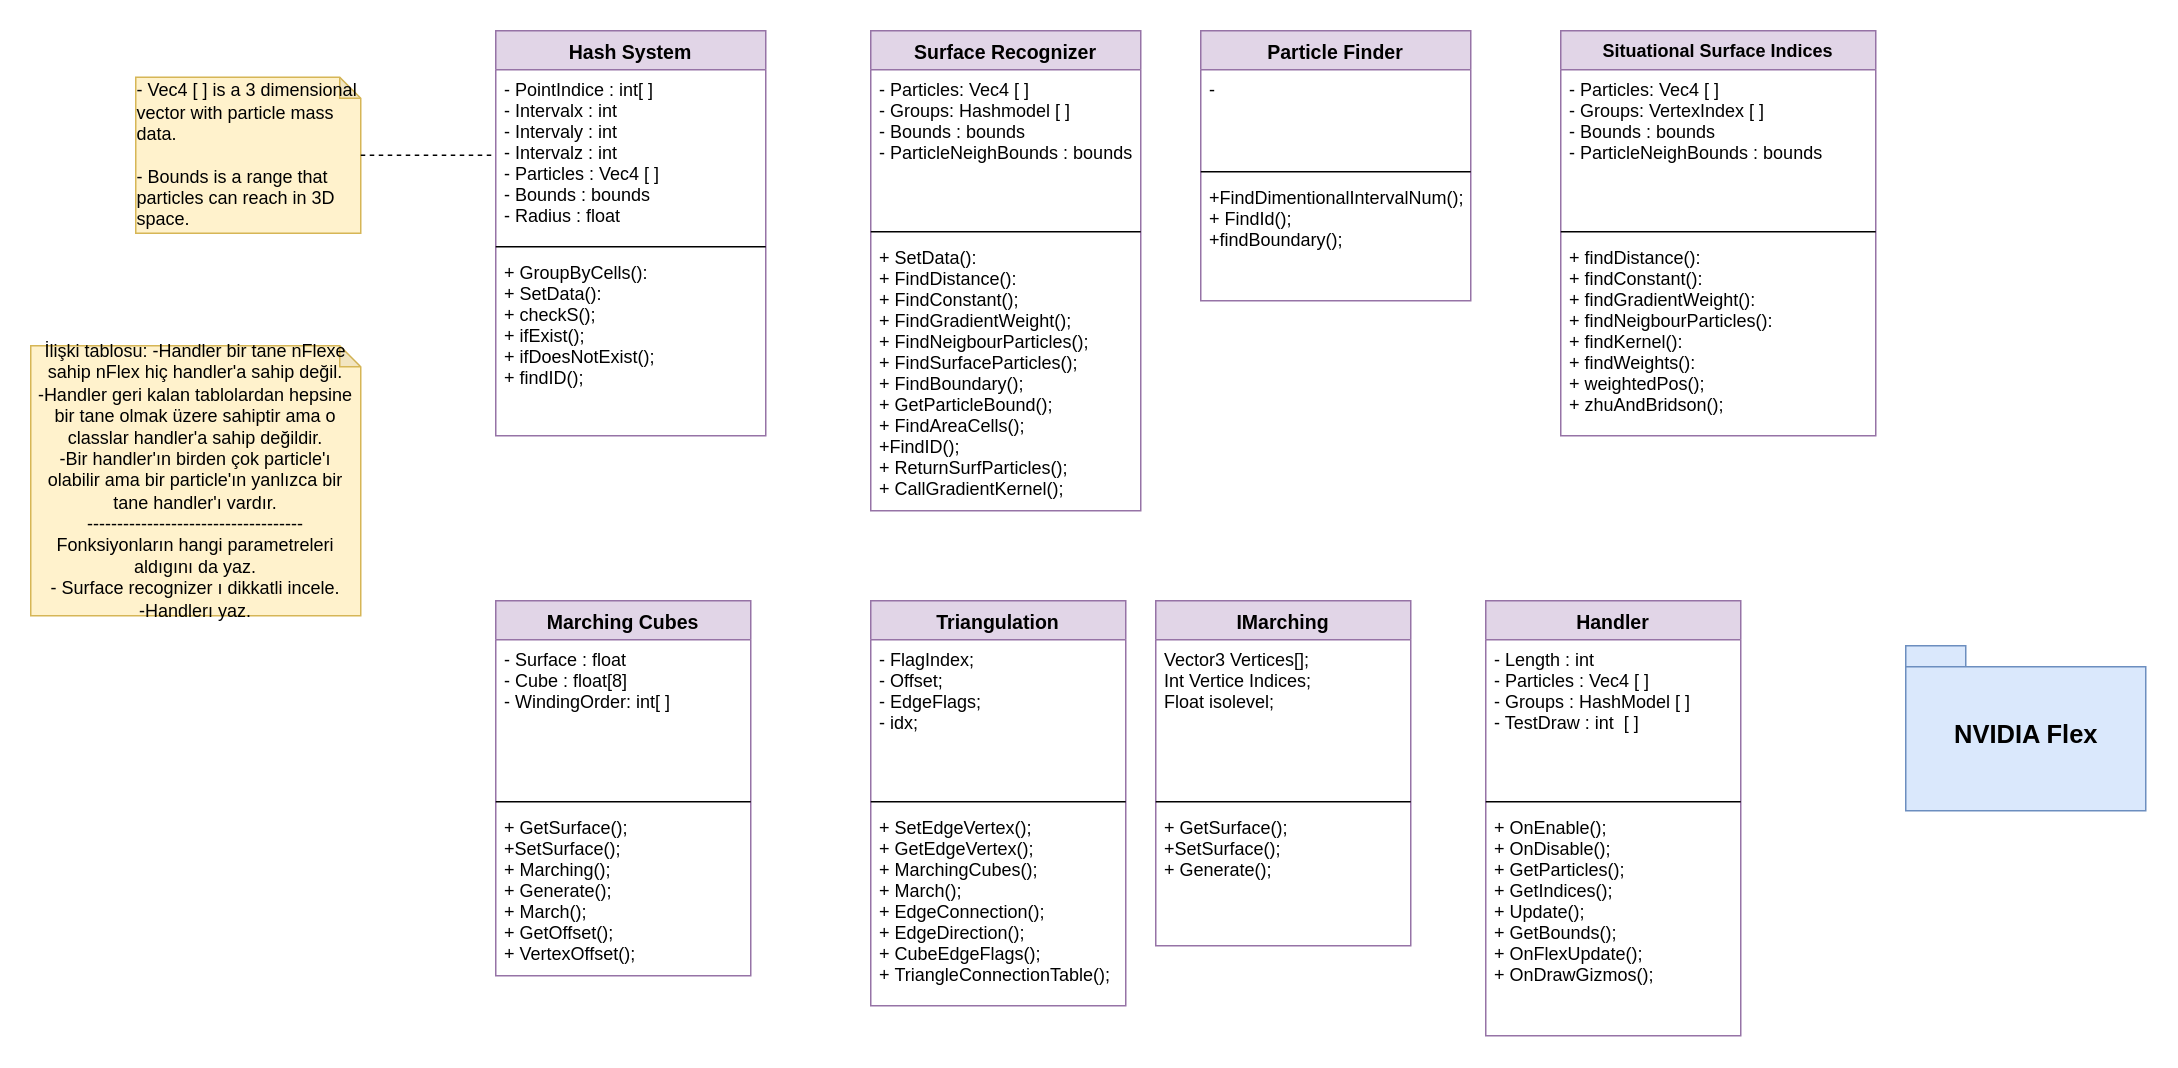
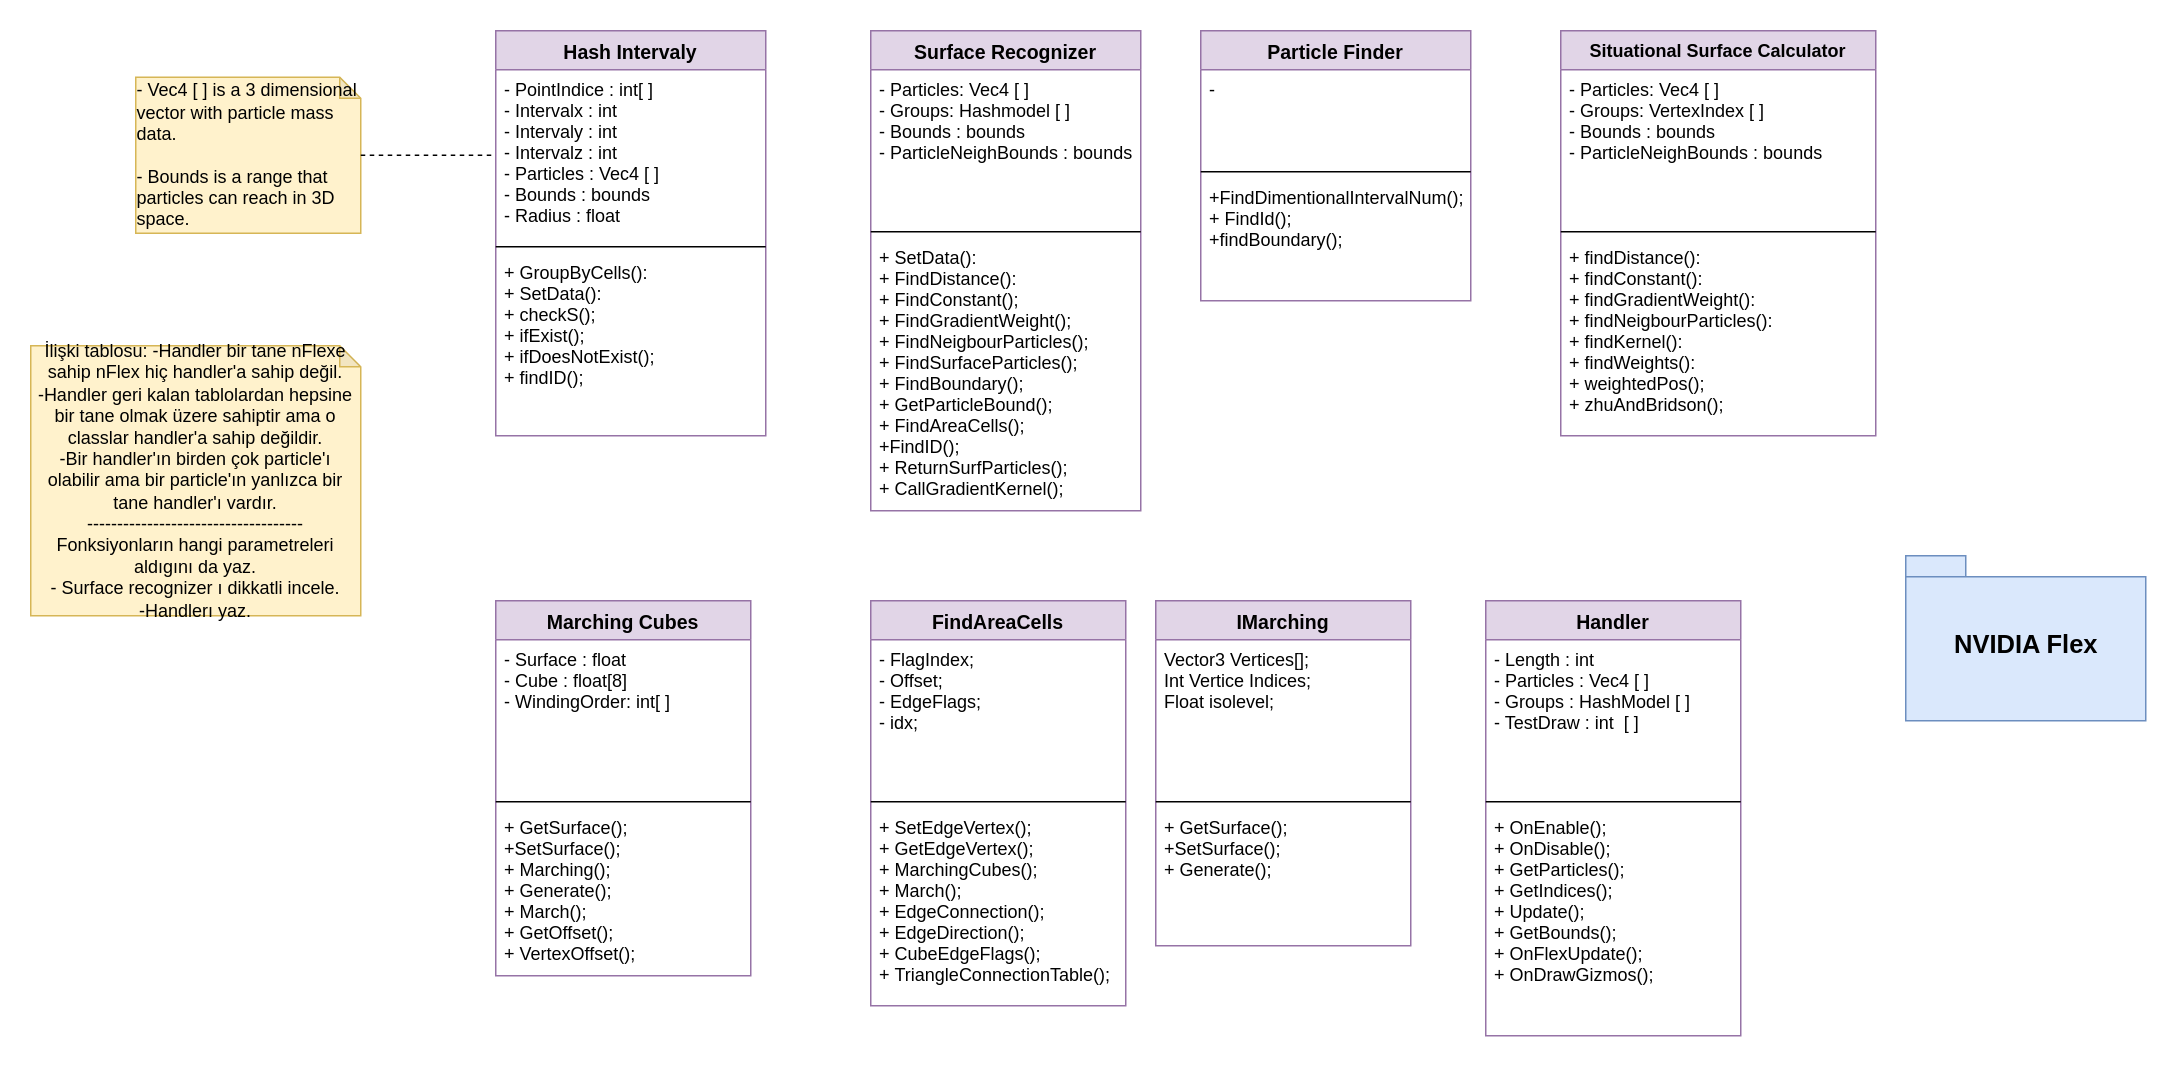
(1718, 51) -> (1718, 51)
(630, 52) -> (630, 52)
(998, 622) -> (998, 622)
(2026, 728) -> (2026, 638)
